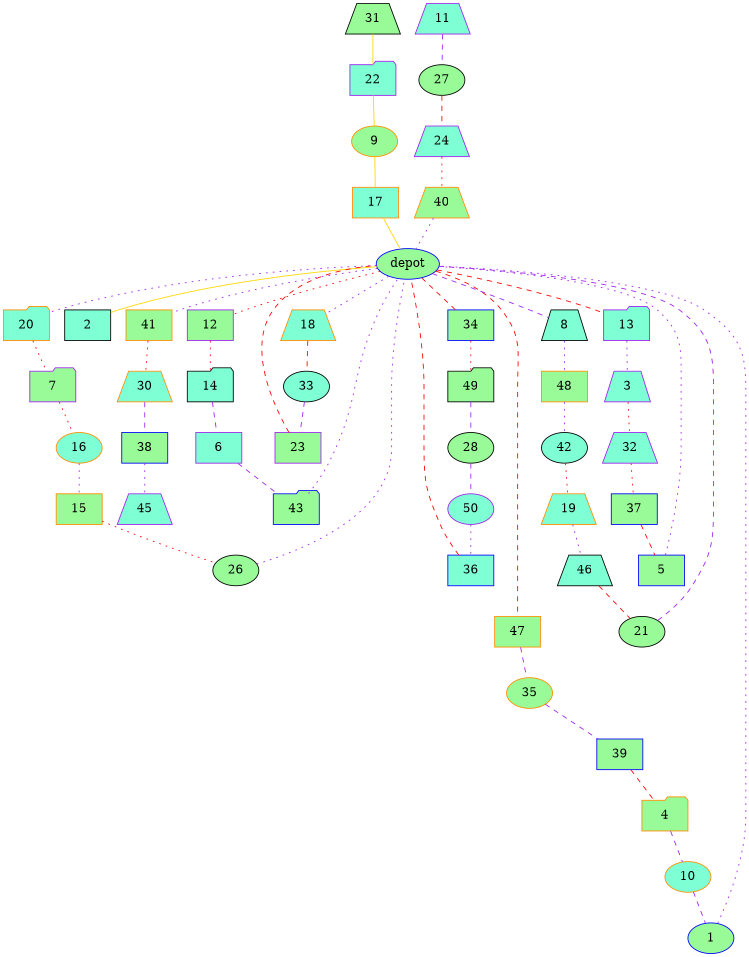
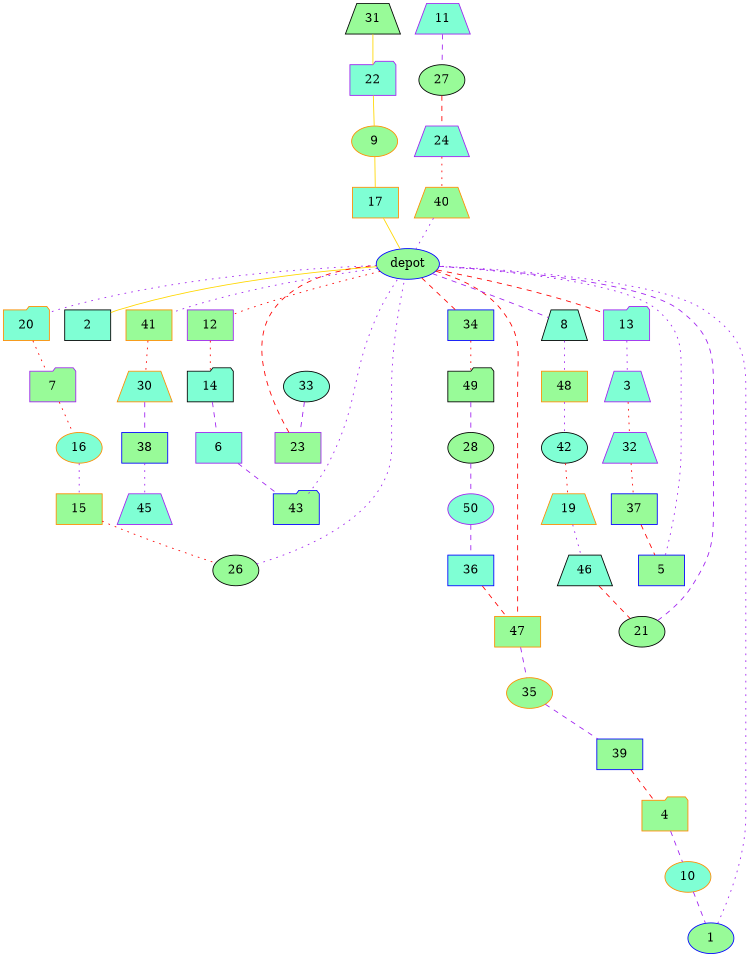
(308, 325) -> none
(424, 421) -> (494, 601)
(471, 540) -> (471, 540)
